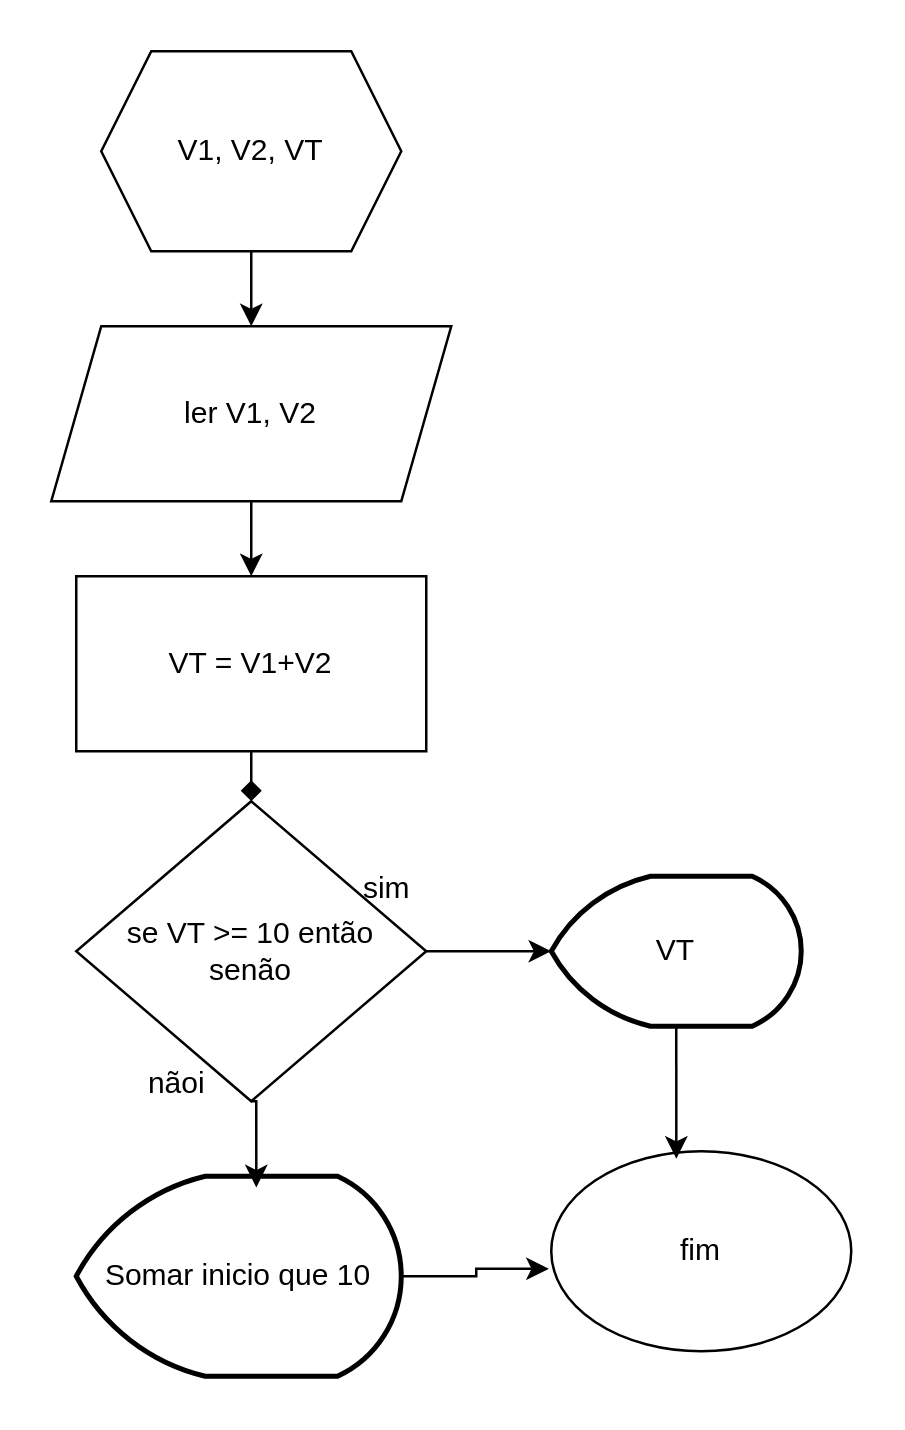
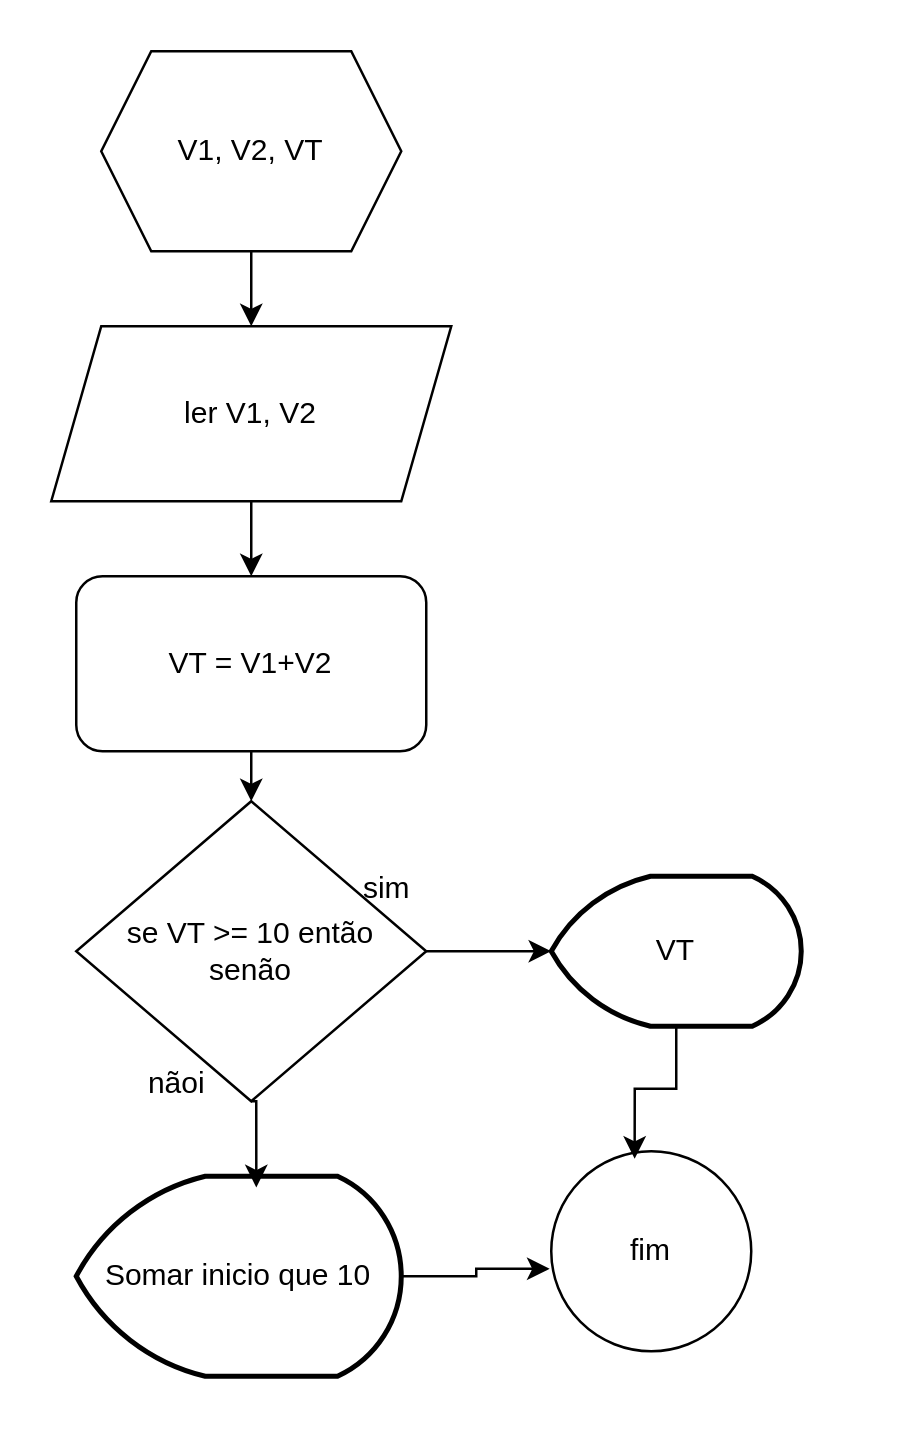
(251, 664) -> (251, 664)
(251, 781) -> (251, 782)
(701, 1251) -> (651, 1251)
